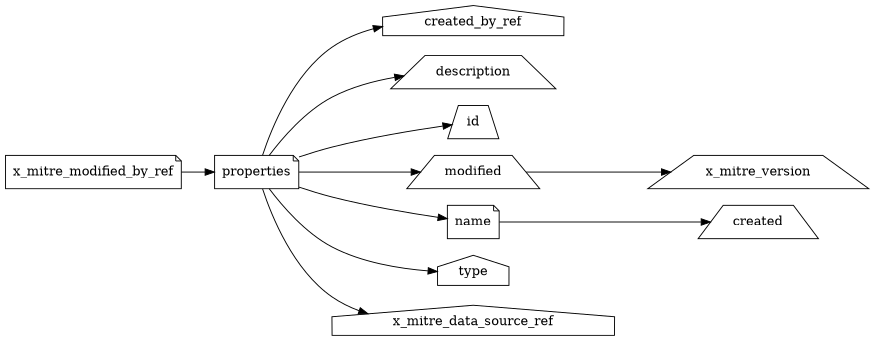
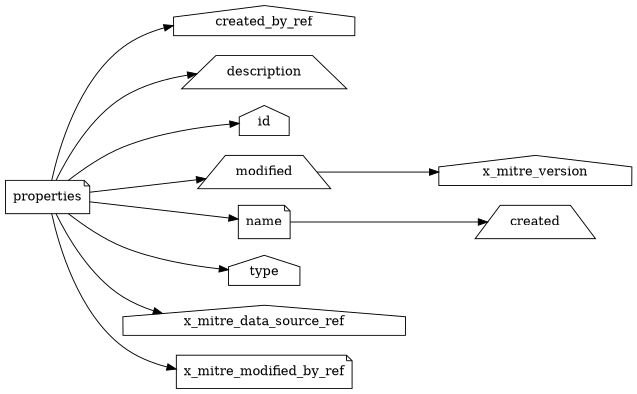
(473, 122) -> (264, 122)
(193, 172) -> (88, 308)
(758, 172) -> (535, 172)
